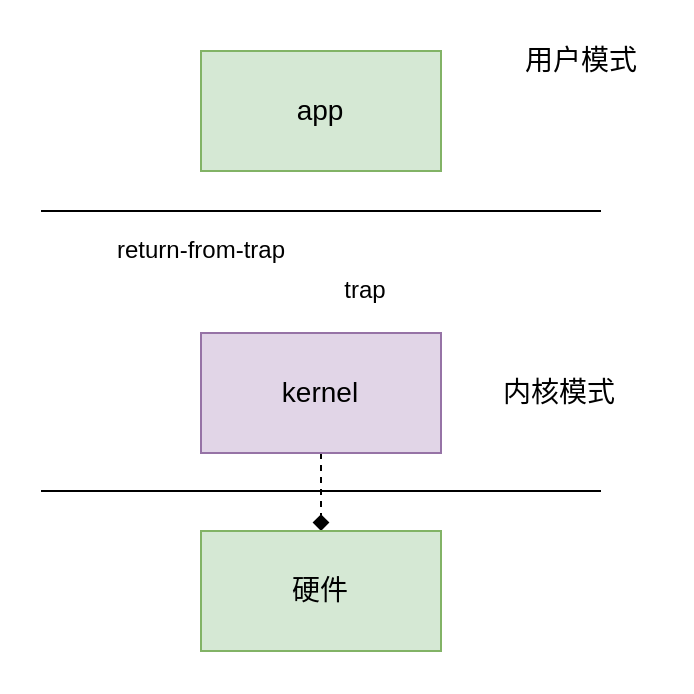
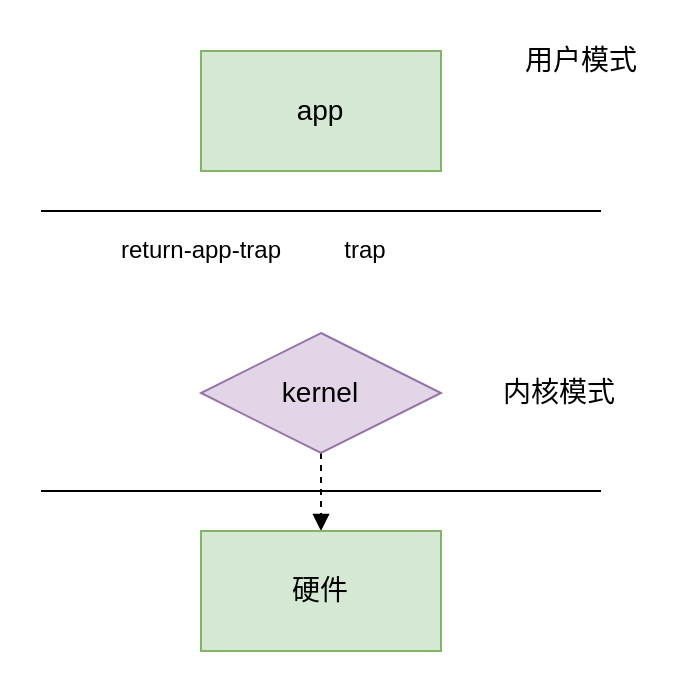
(202, 251) -> (202, 251)
(365, 291) -> (365, 251)
(321, 393) -> (321, 393)
(321, 514) -> (321, 513)
